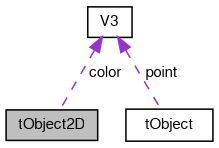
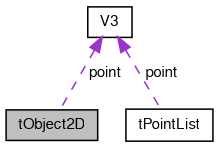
(104, 73) -> (104, 73)
(169, 125) -> (169, 125)
